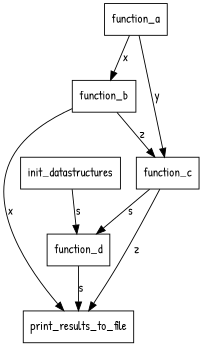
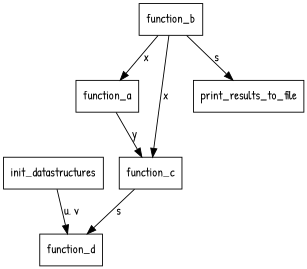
(122, 54) -> (142, 54)
(143, 135) -> (166, 96)
(11, 212) -> (217, 58)
(78, 212) -> (72, 212)
(128, 247) -> none
(78, 284) -> none
